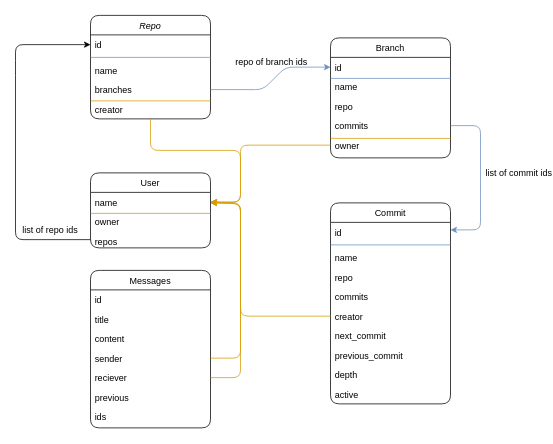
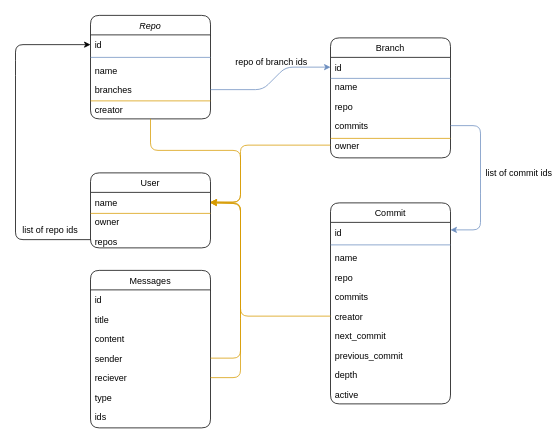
(113, 398) -> (105, 398)
